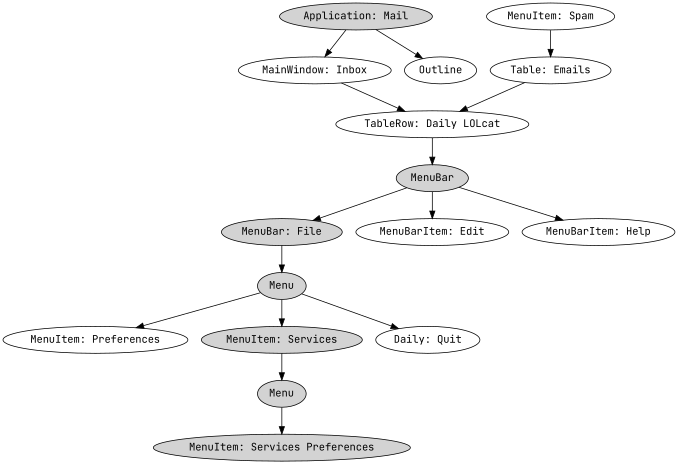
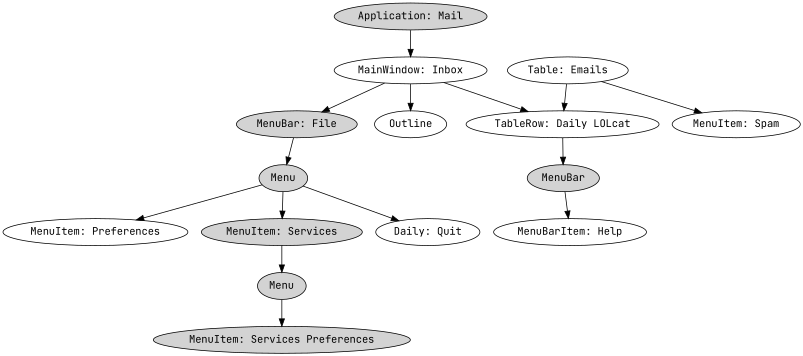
(551, 40) -> (648, 96)
(396, 42) -> (411, 94)
(364, 203) -> (357, 96)
(432, 232) -> none
